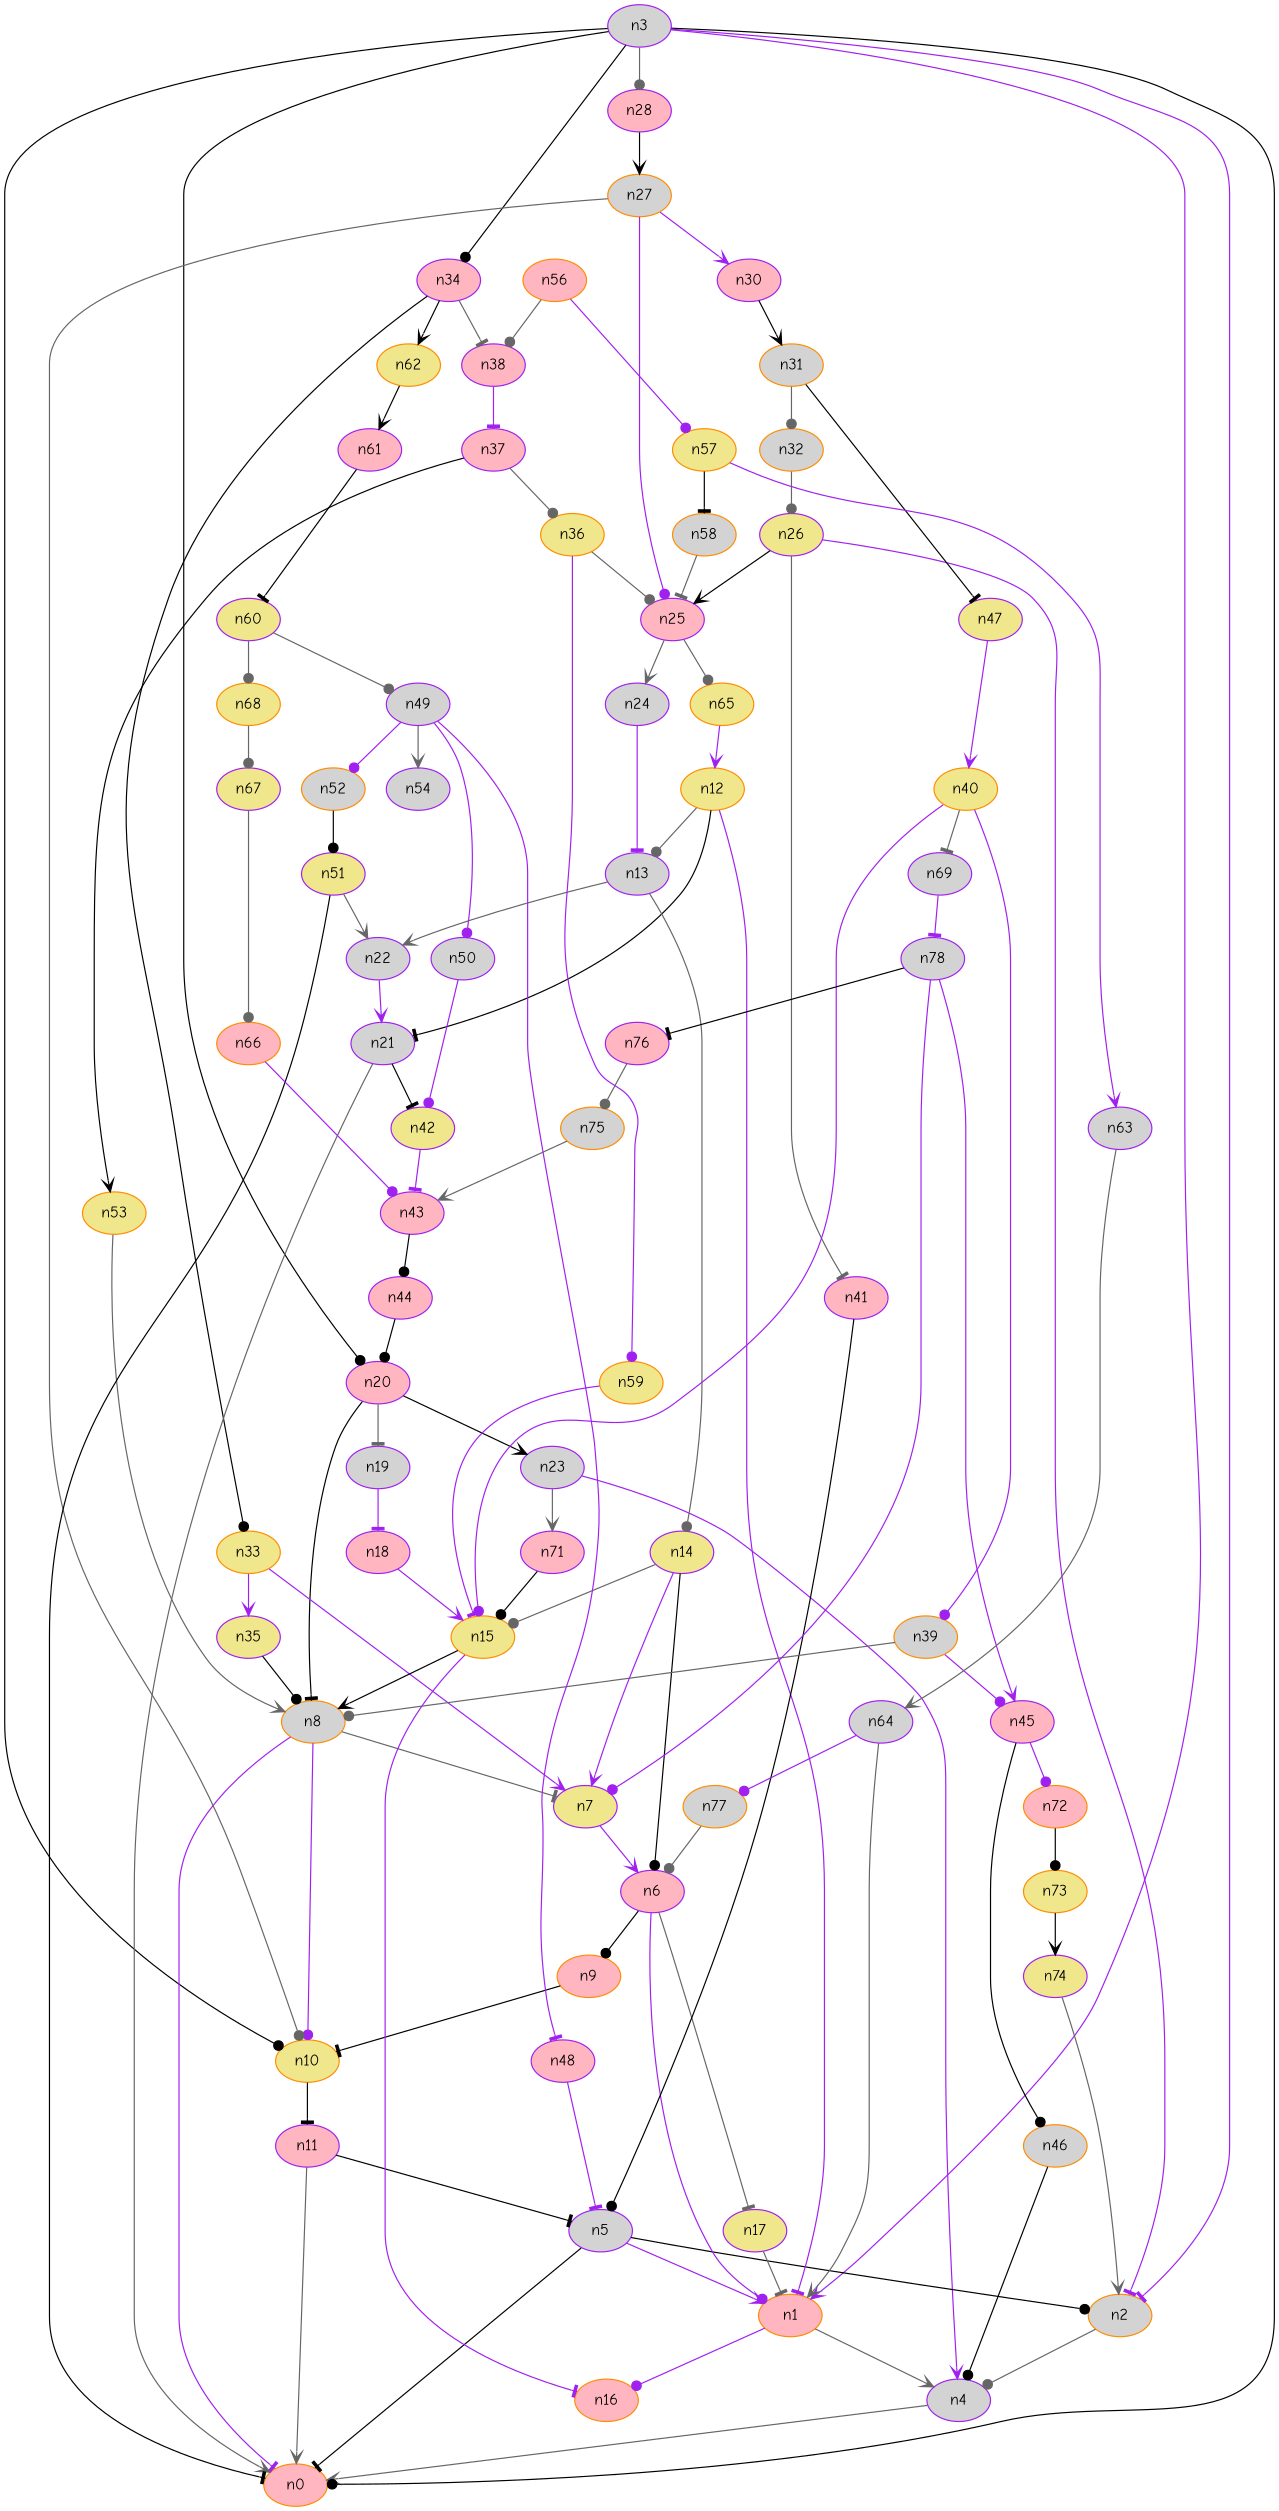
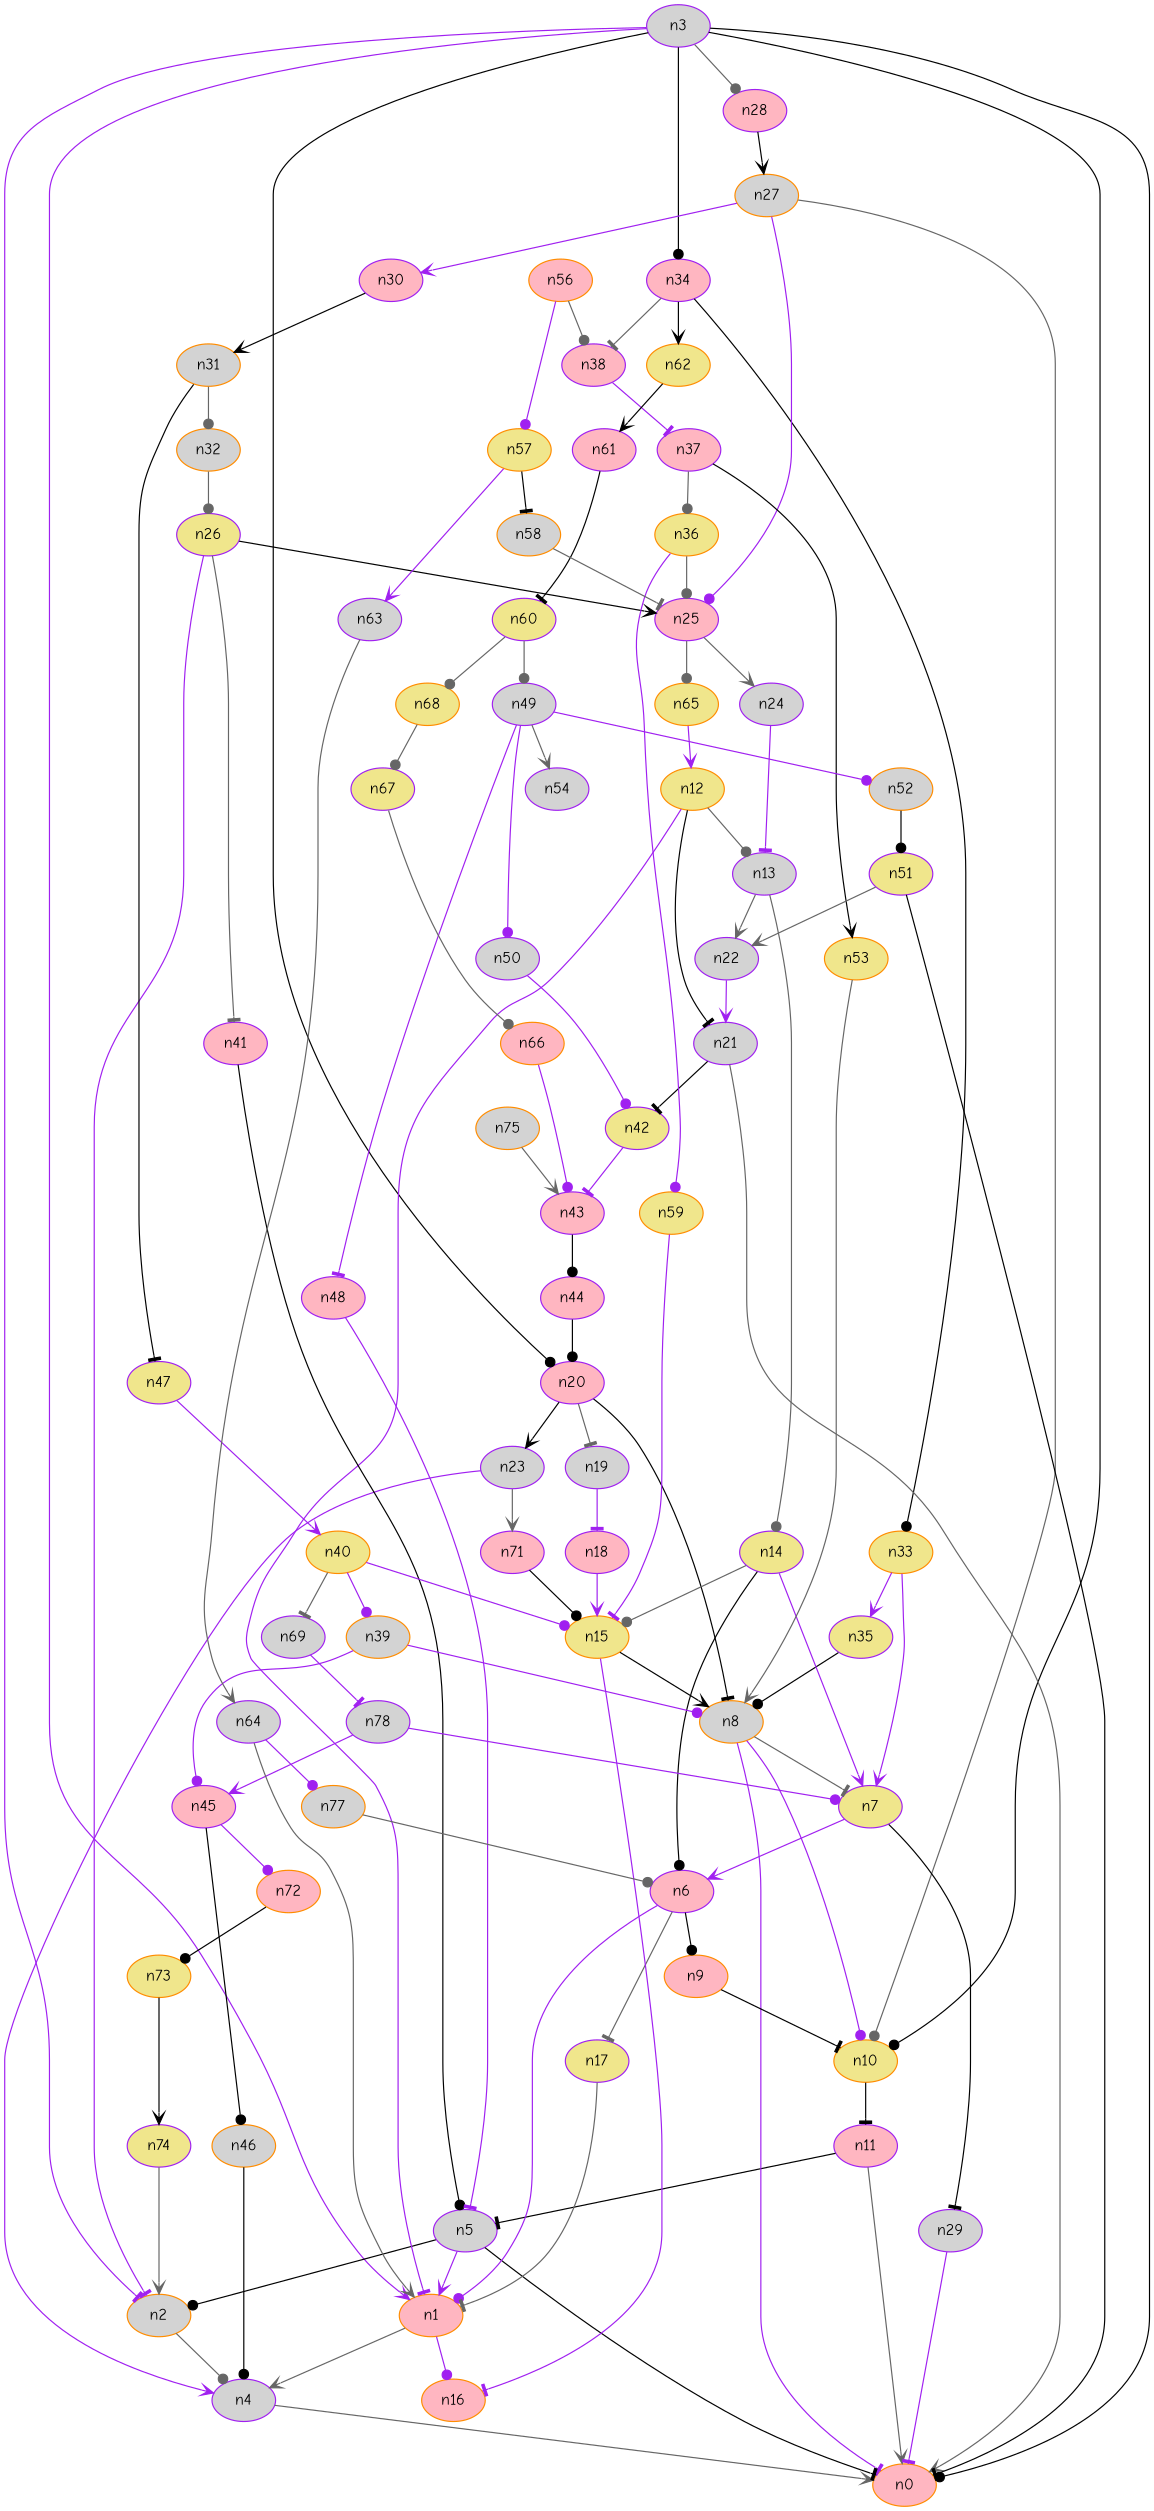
(637, 1044) -> none
(638, 1677) -> (550, 1678)
none -> (950, 2231)
